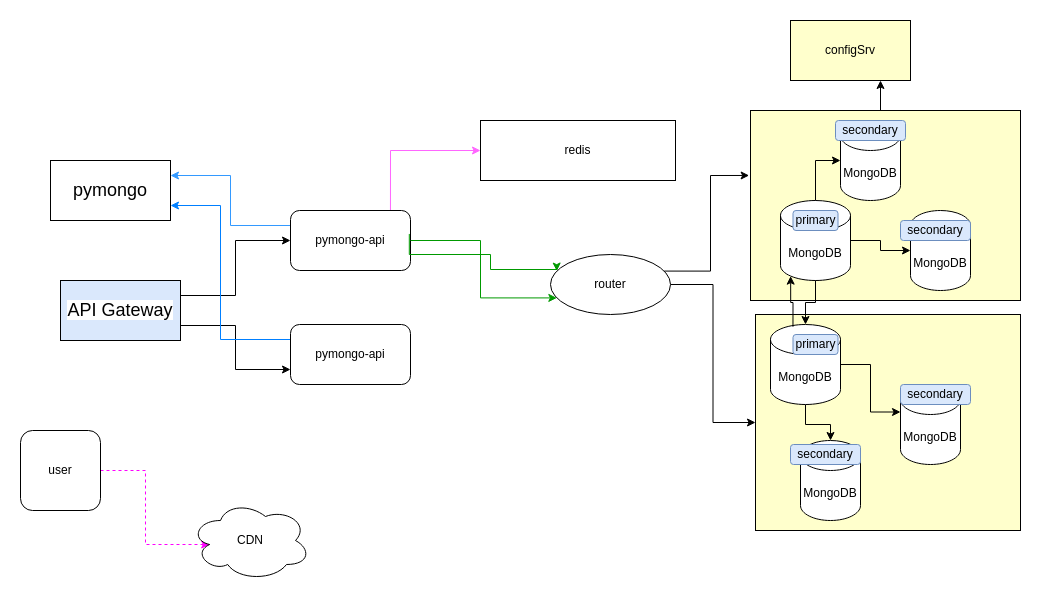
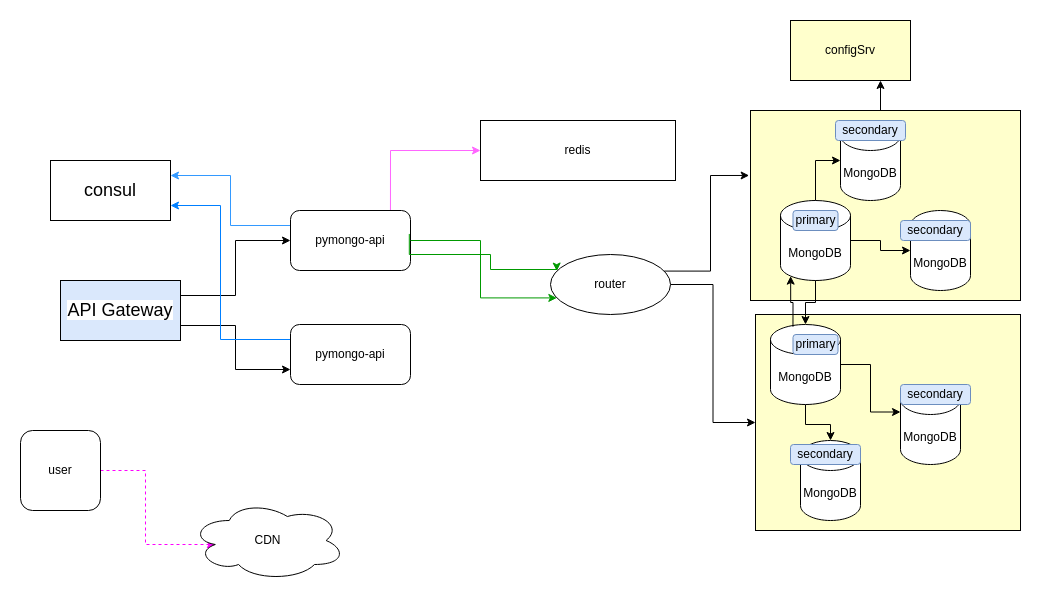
(111, 191) -> (111, 191)
(251, 541) -> (268, 541)
